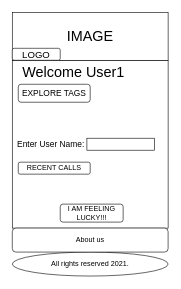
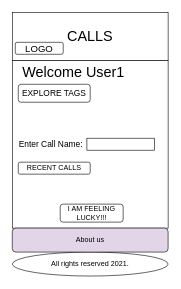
(90, 36) -> (90, 36)
(36, 54) -> (39, 48)
(51, 144) -> (51, 144)
(90, 240) -> (90, 240)
